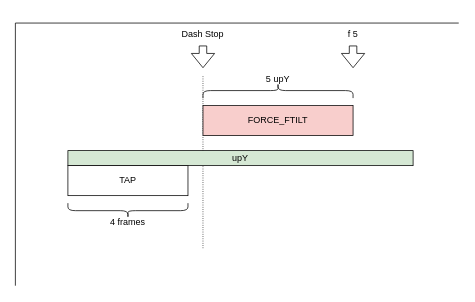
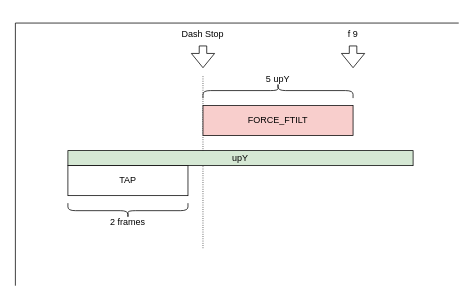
(353, 34) -> (353, 34)
(128, 222) -> (128, 222)
